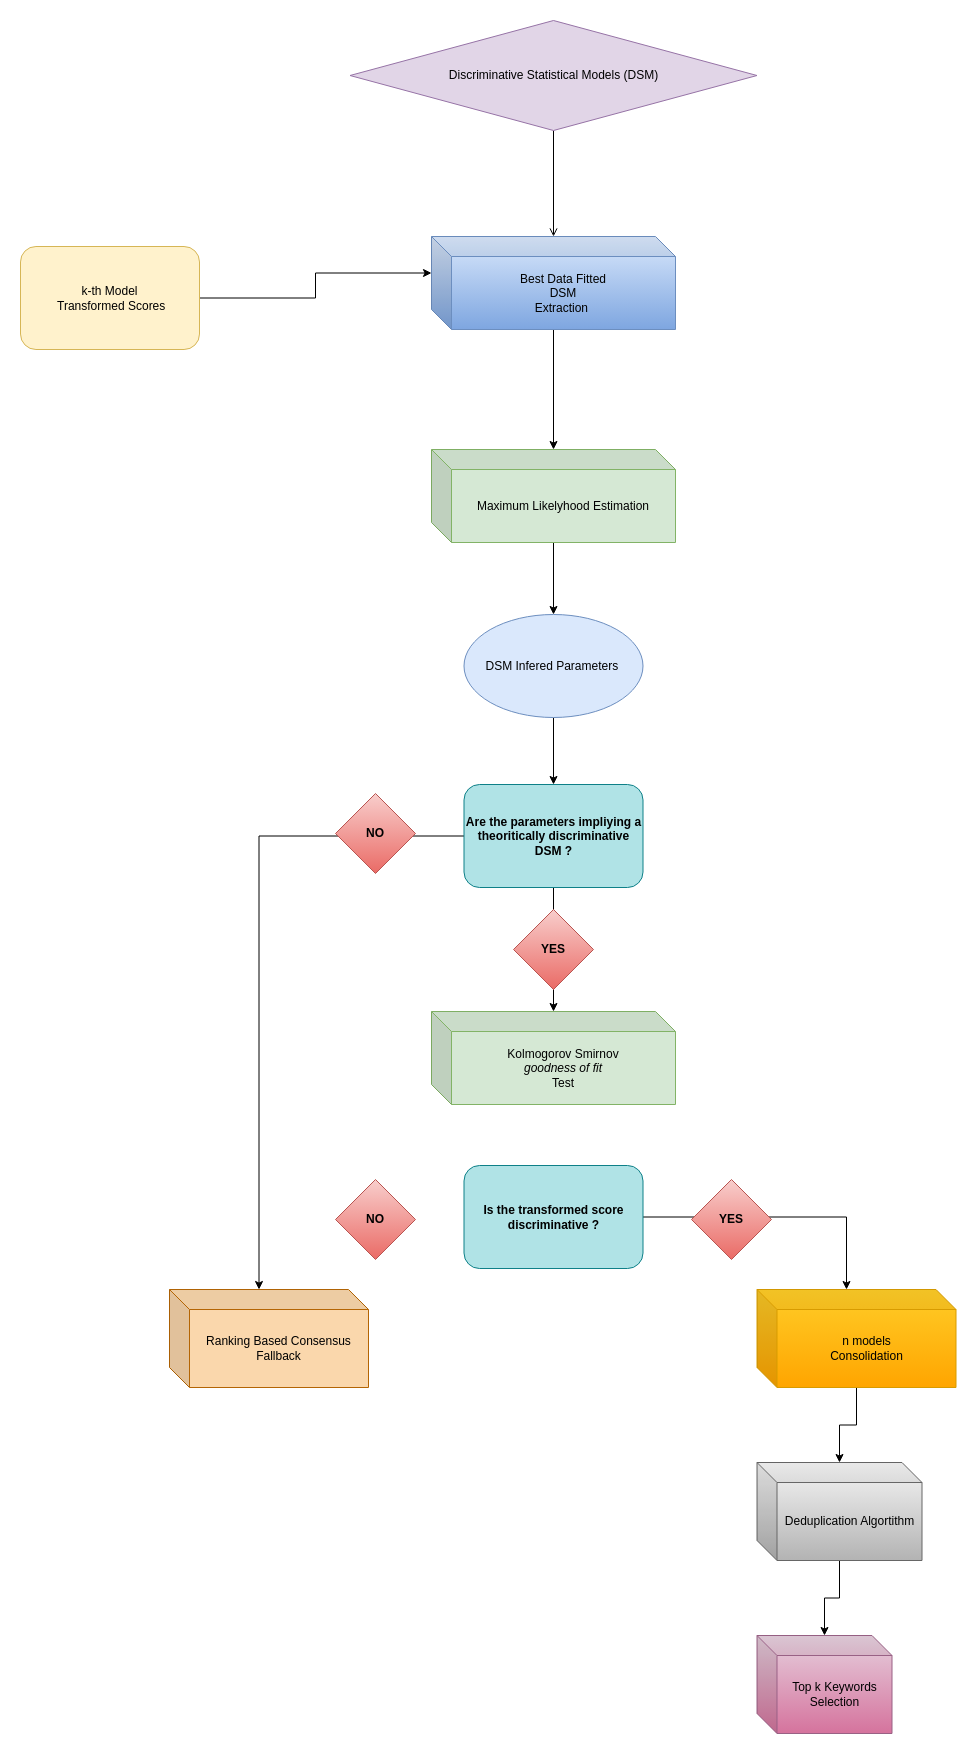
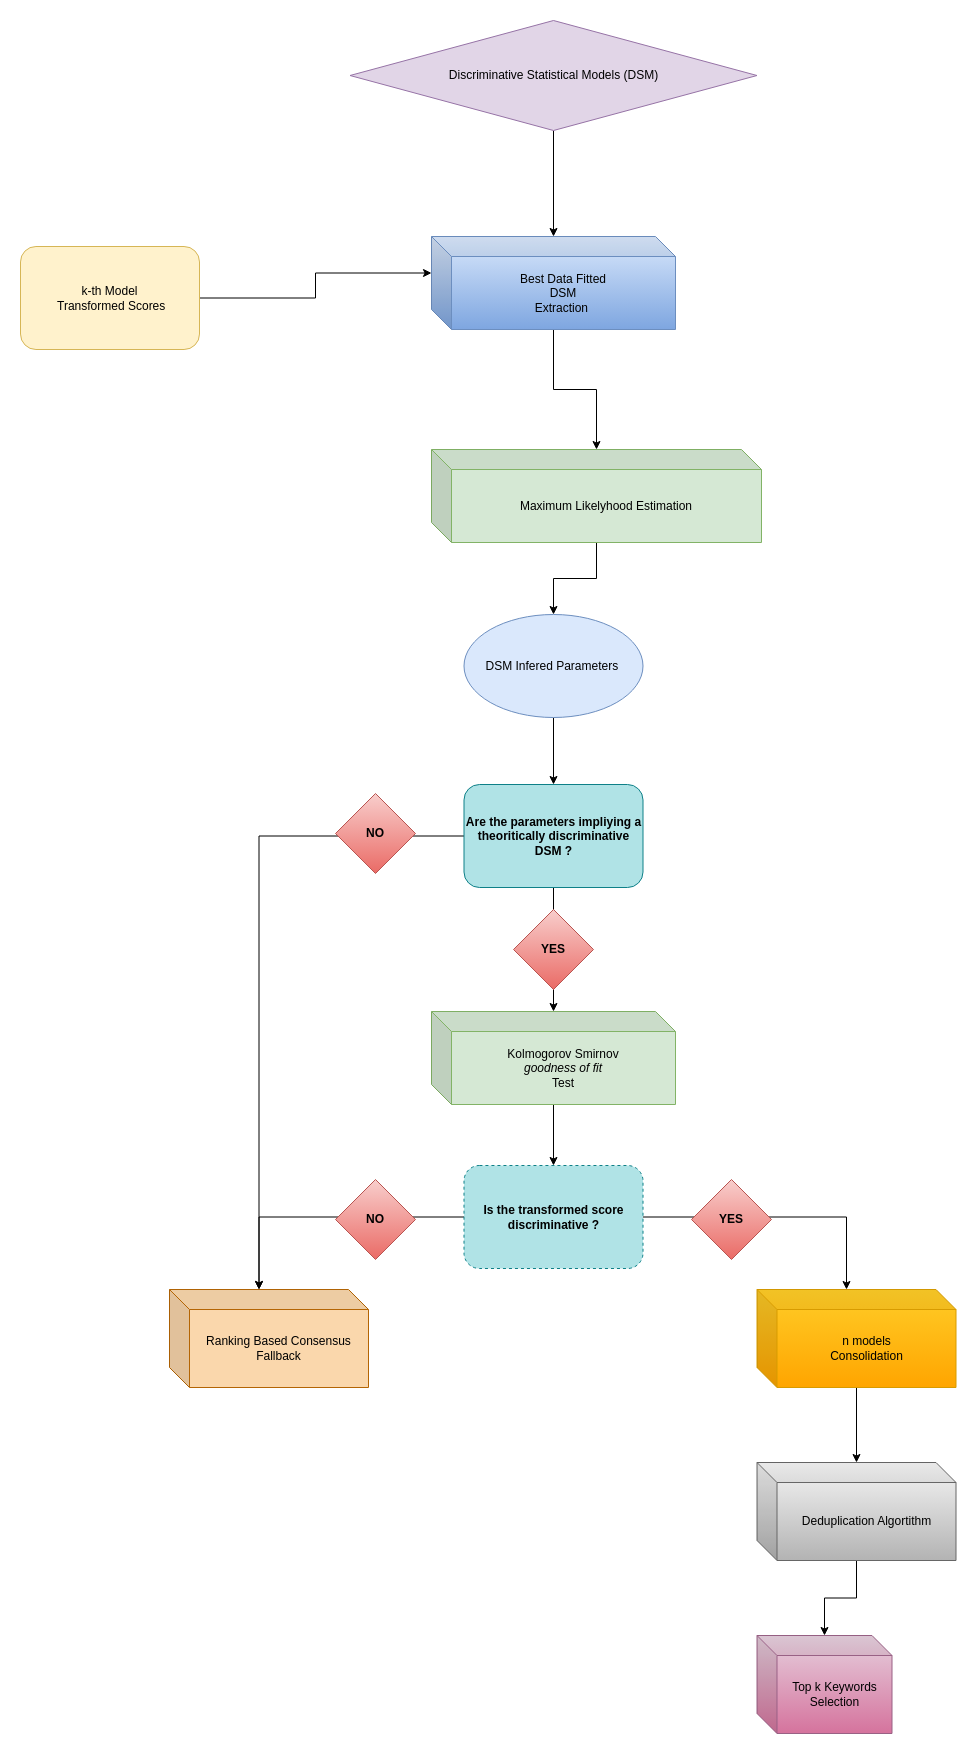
(554, 229) -> (554, 228)
(554, 496) -> (597, 496)
none -> (554, 1132)
none -> (300, 1217)
(554, 1217) -> (554, 1217)
(840, 1512) -> (857, 1512)
